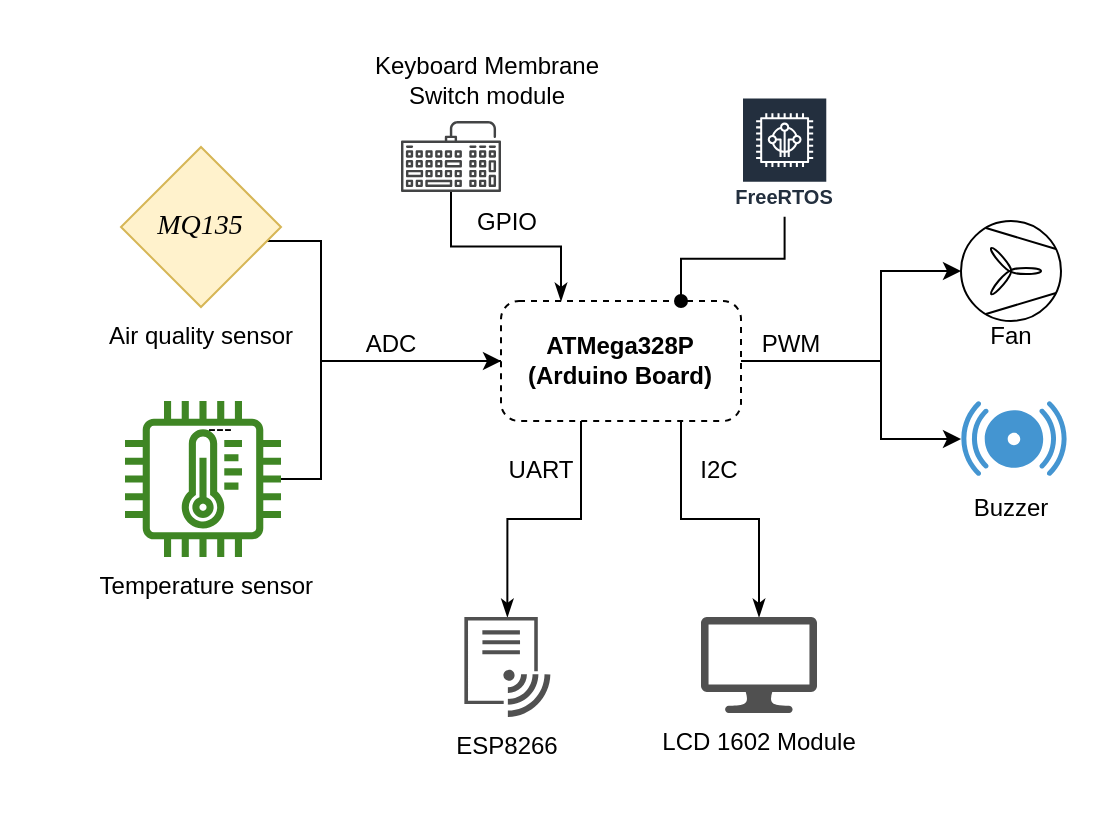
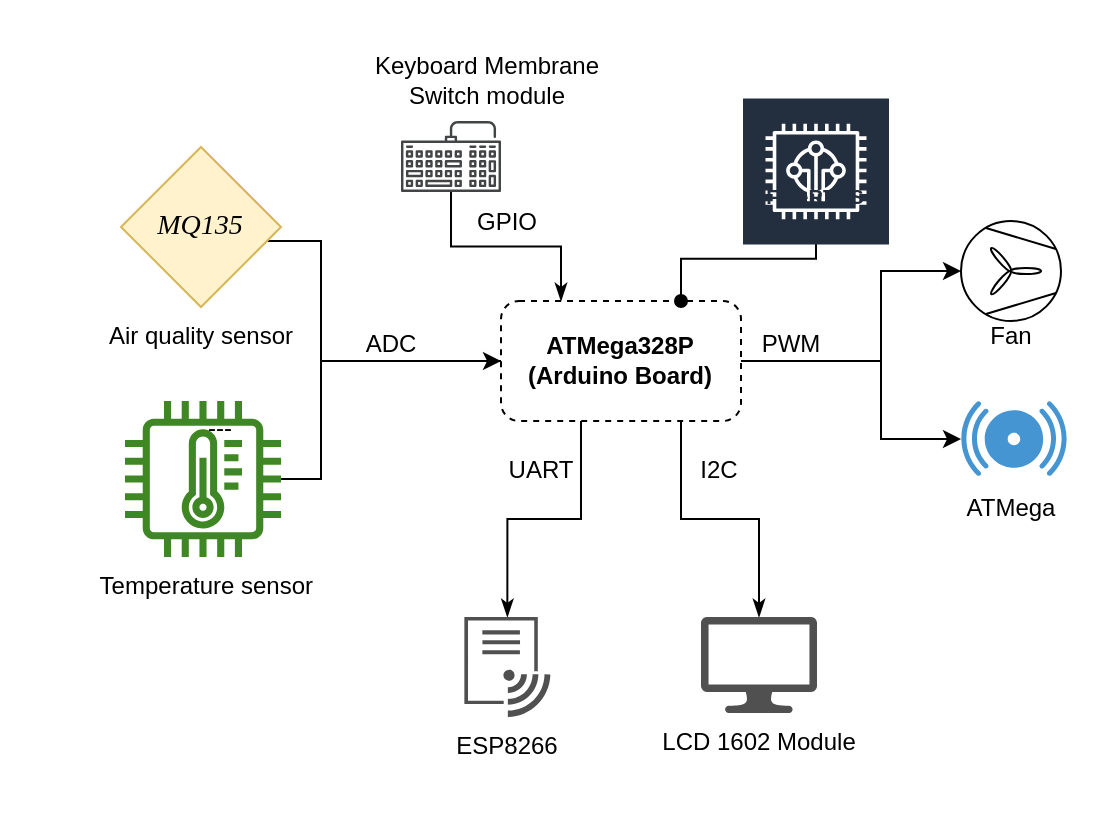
(785, 157) -> (816, 157)
(1012, 509) -> (1012, 509)
